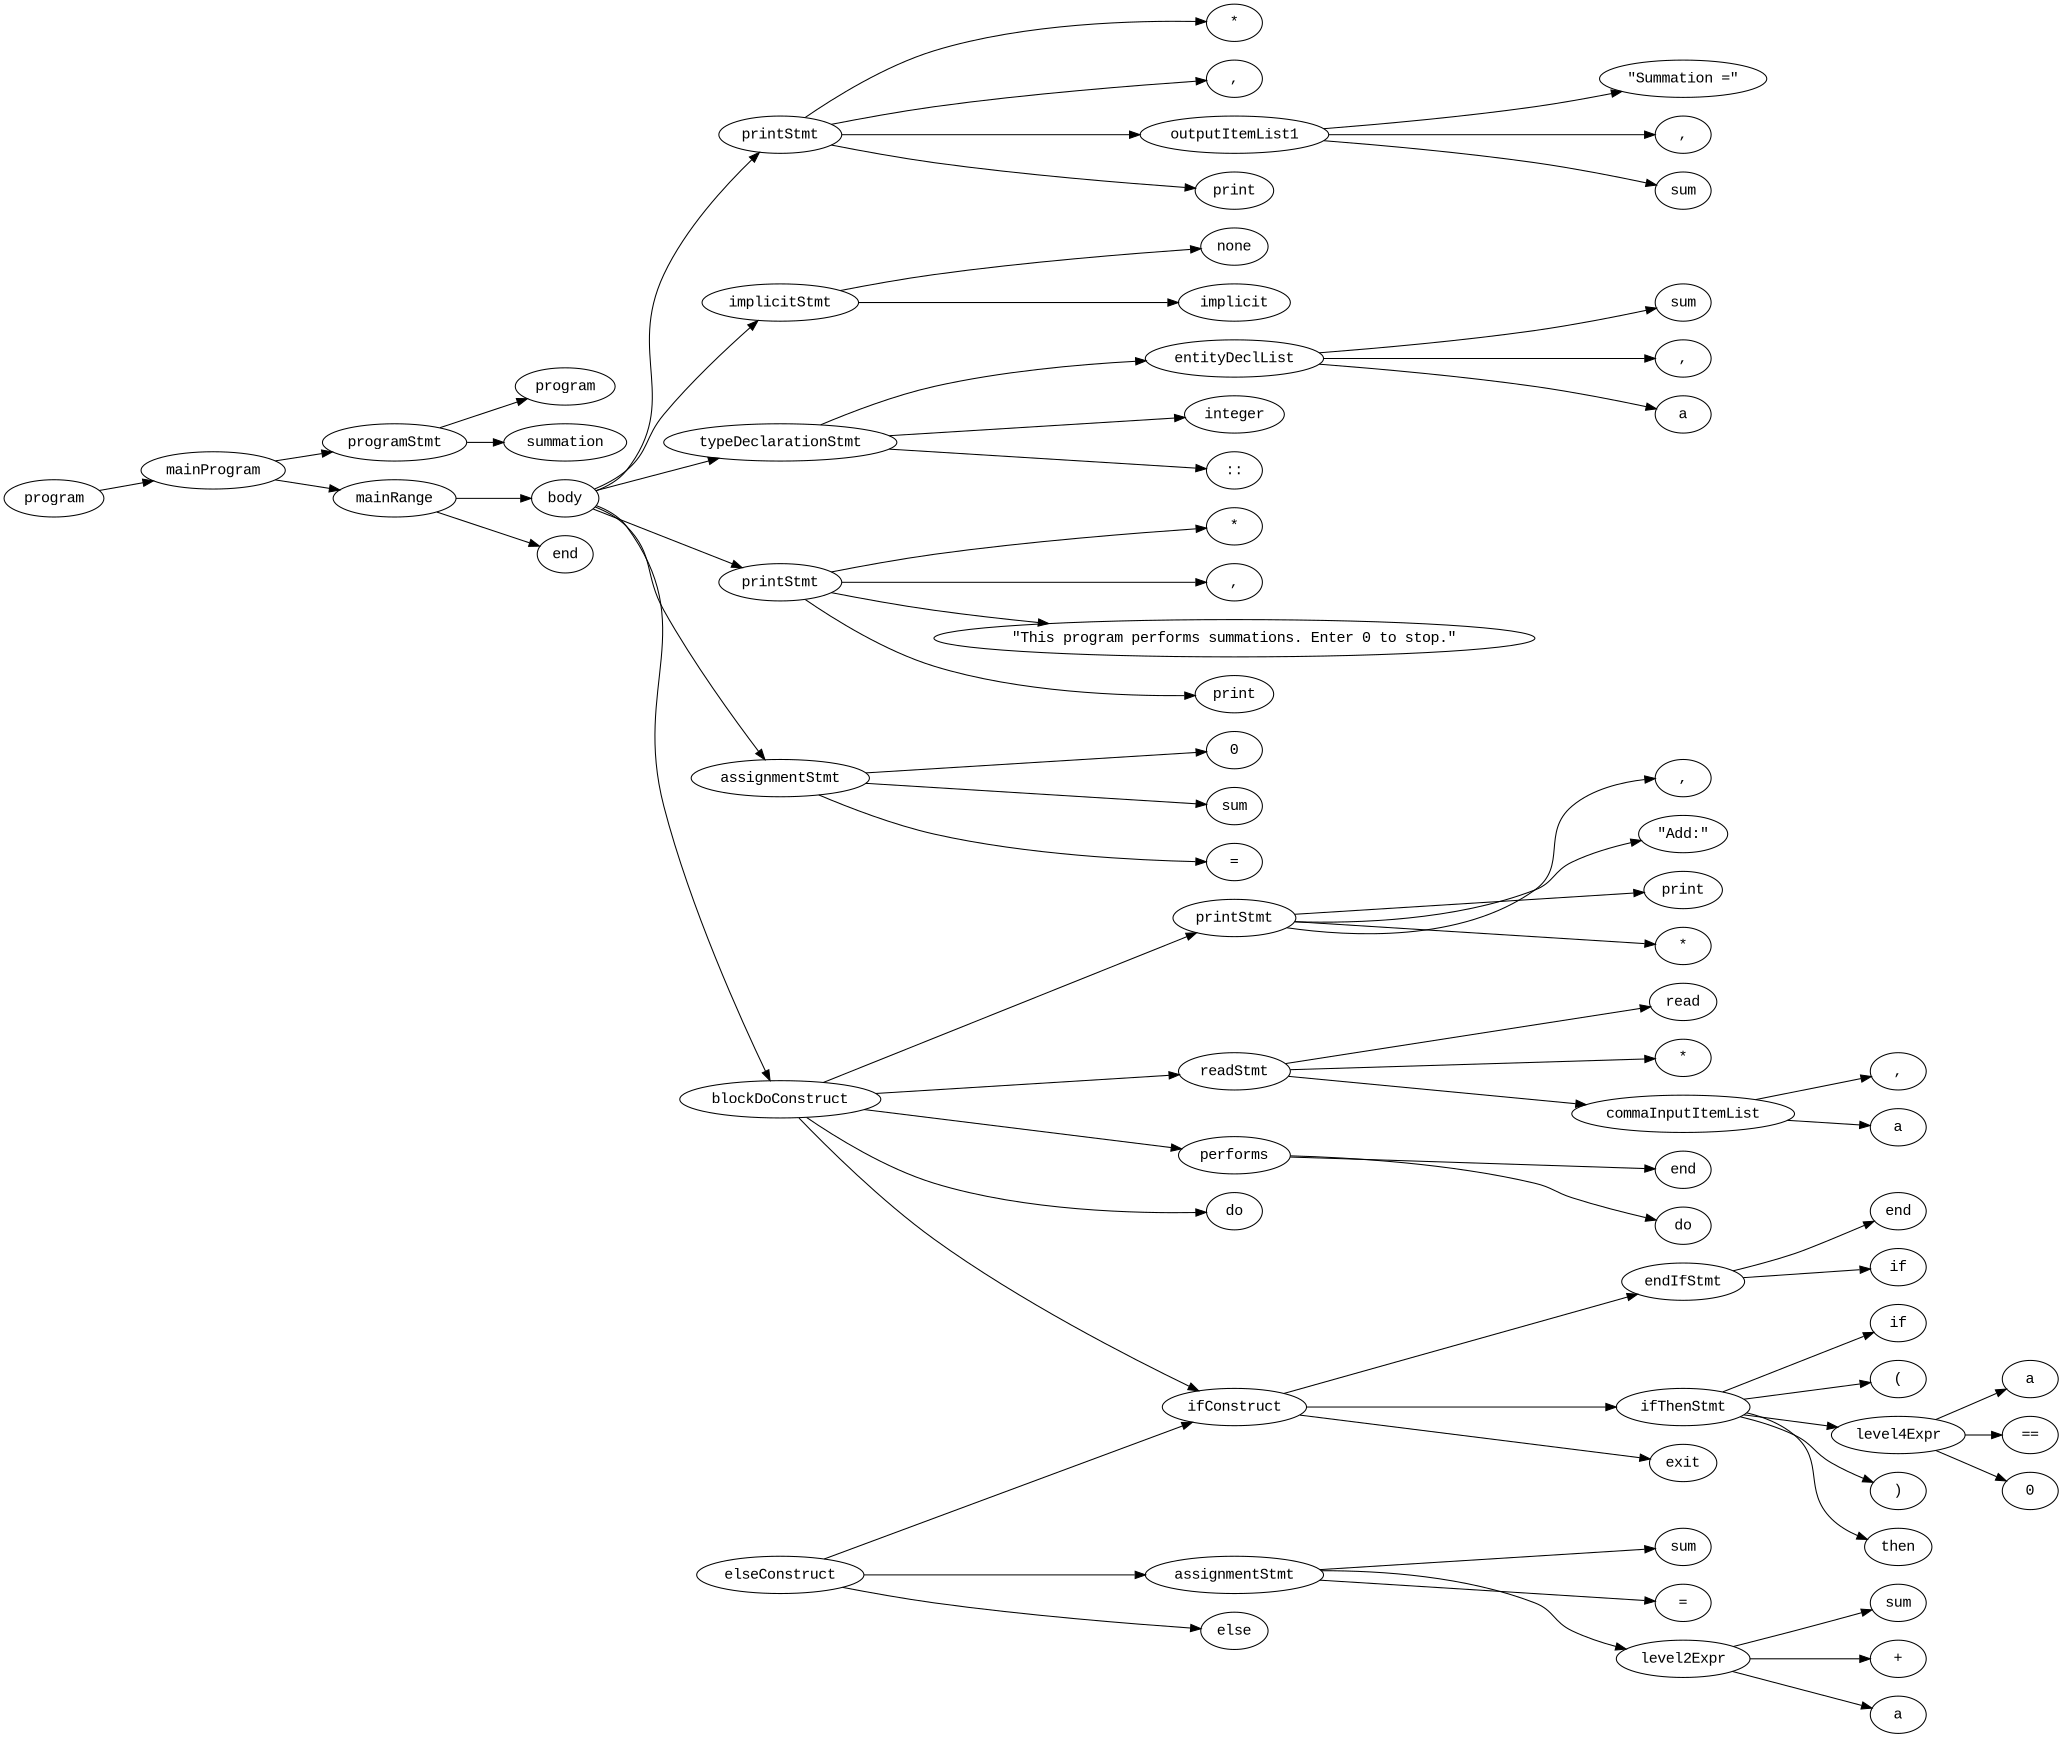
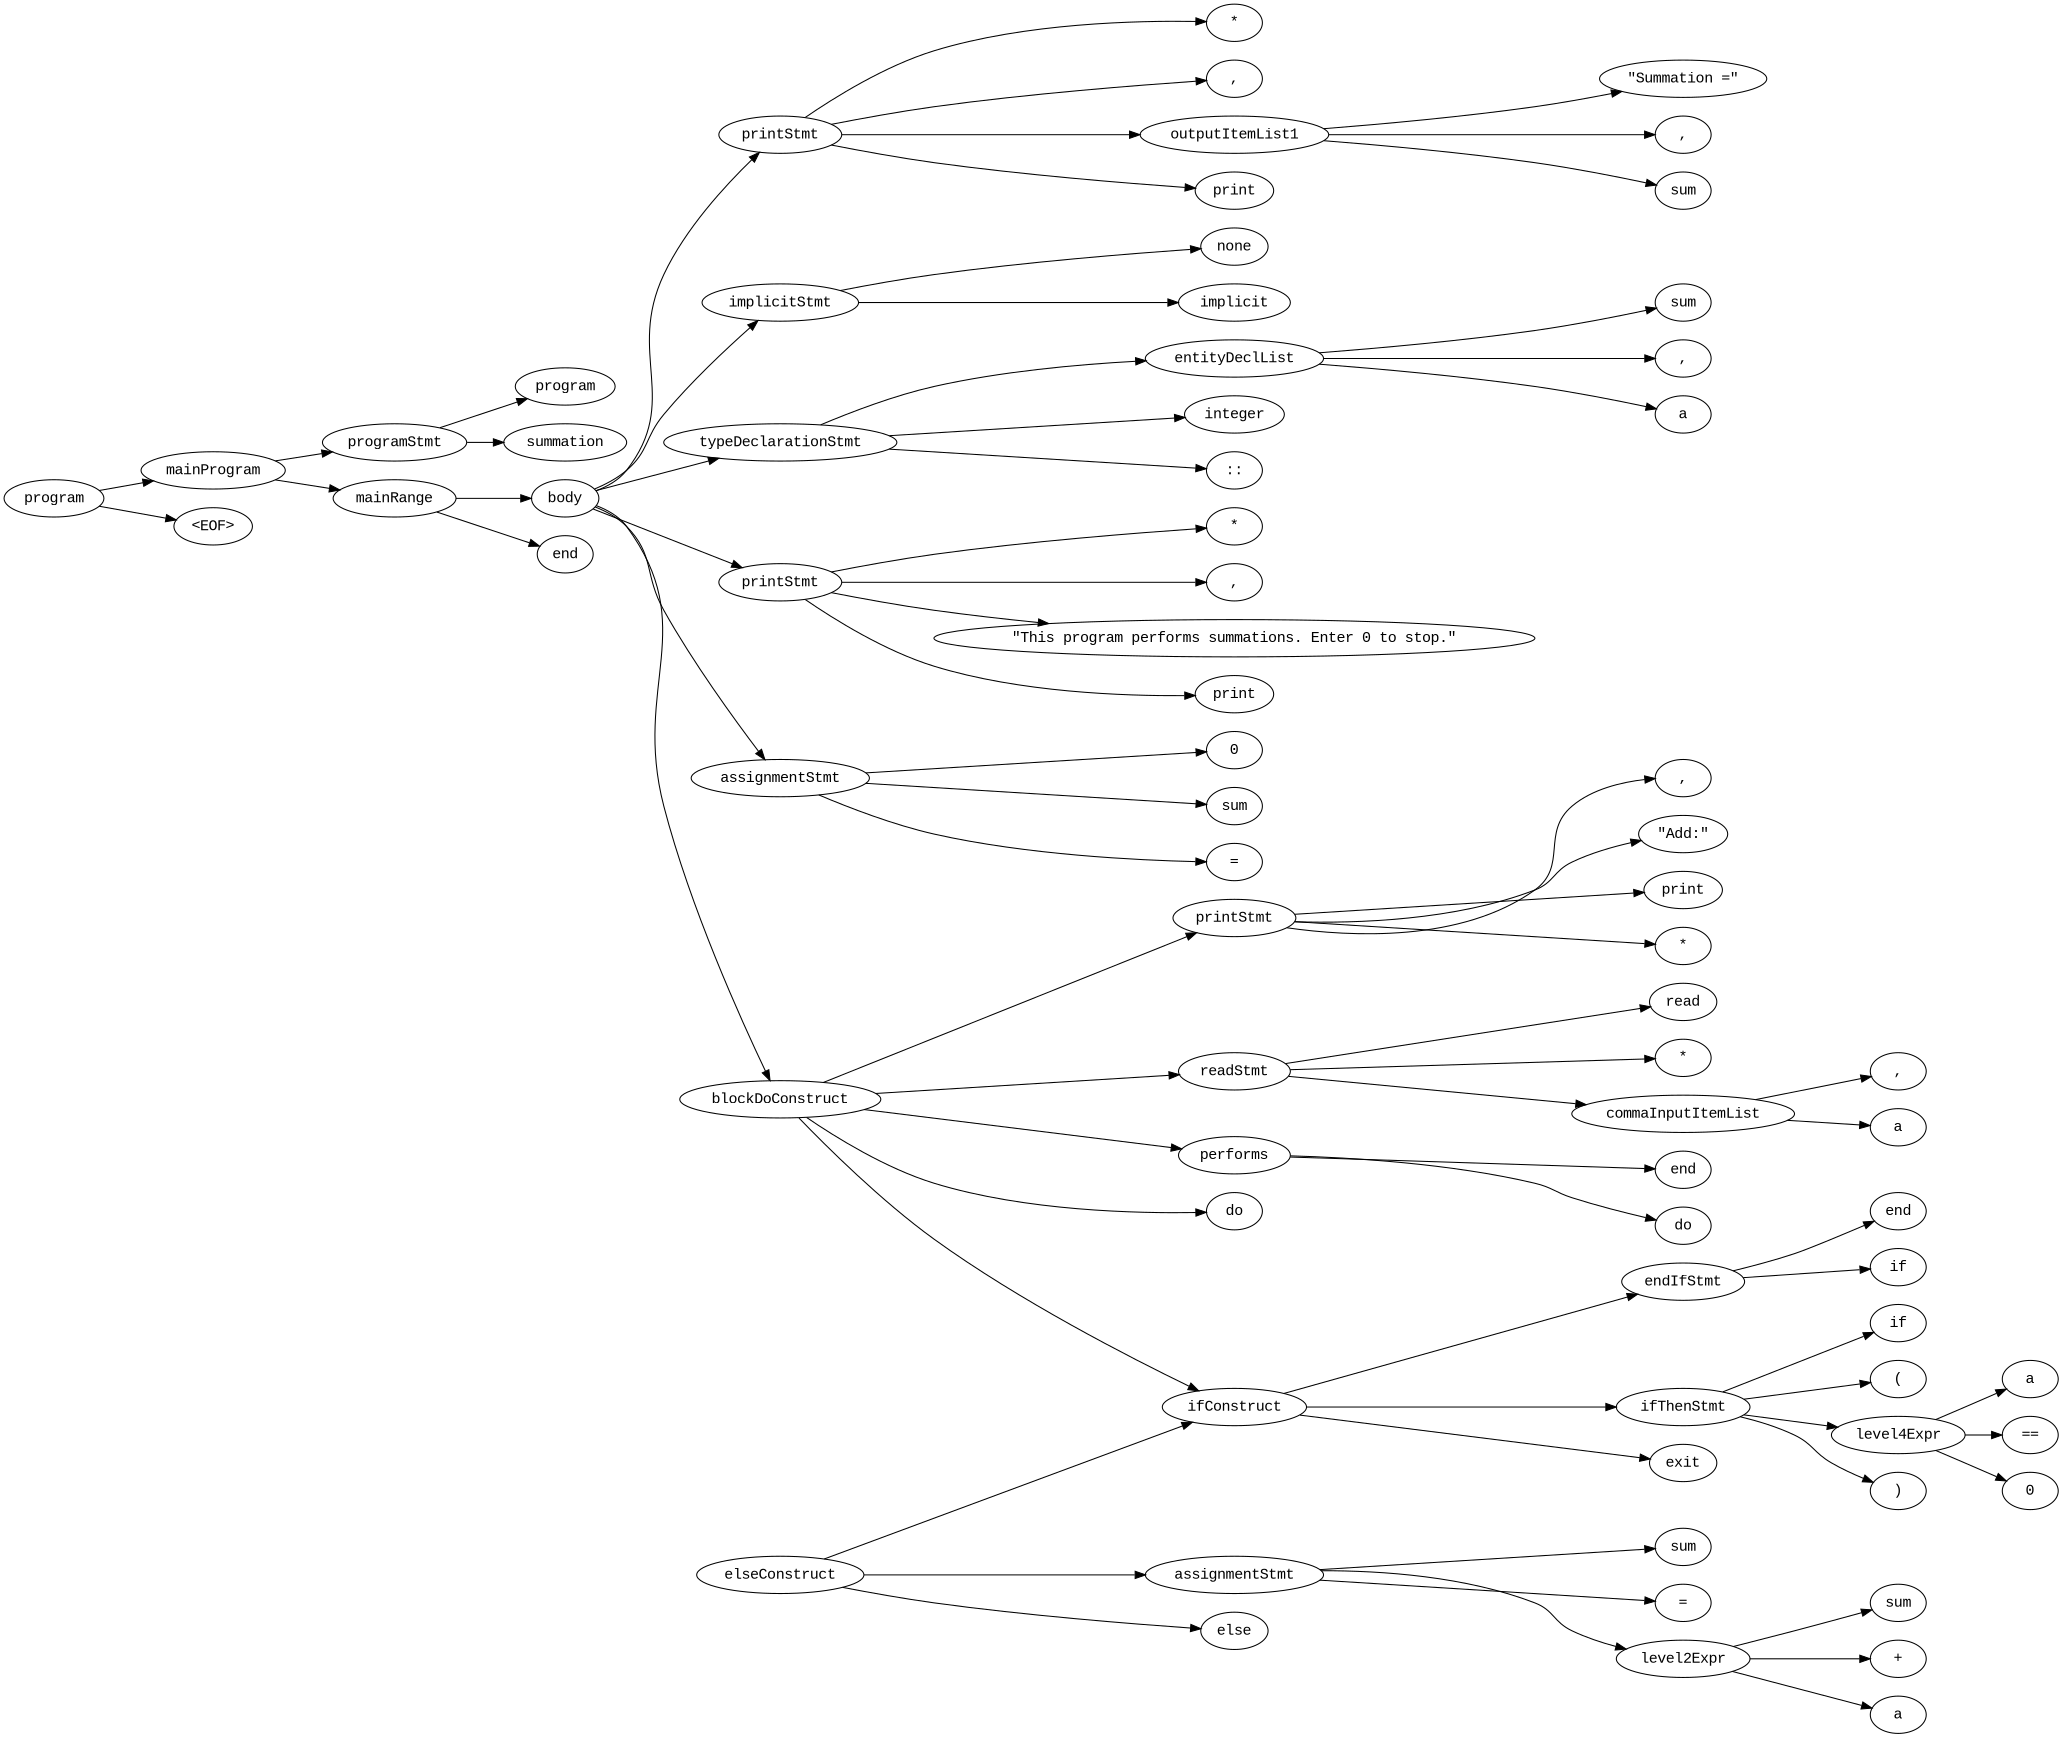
none -> (213, 526)
(1898, 1547) -> none
